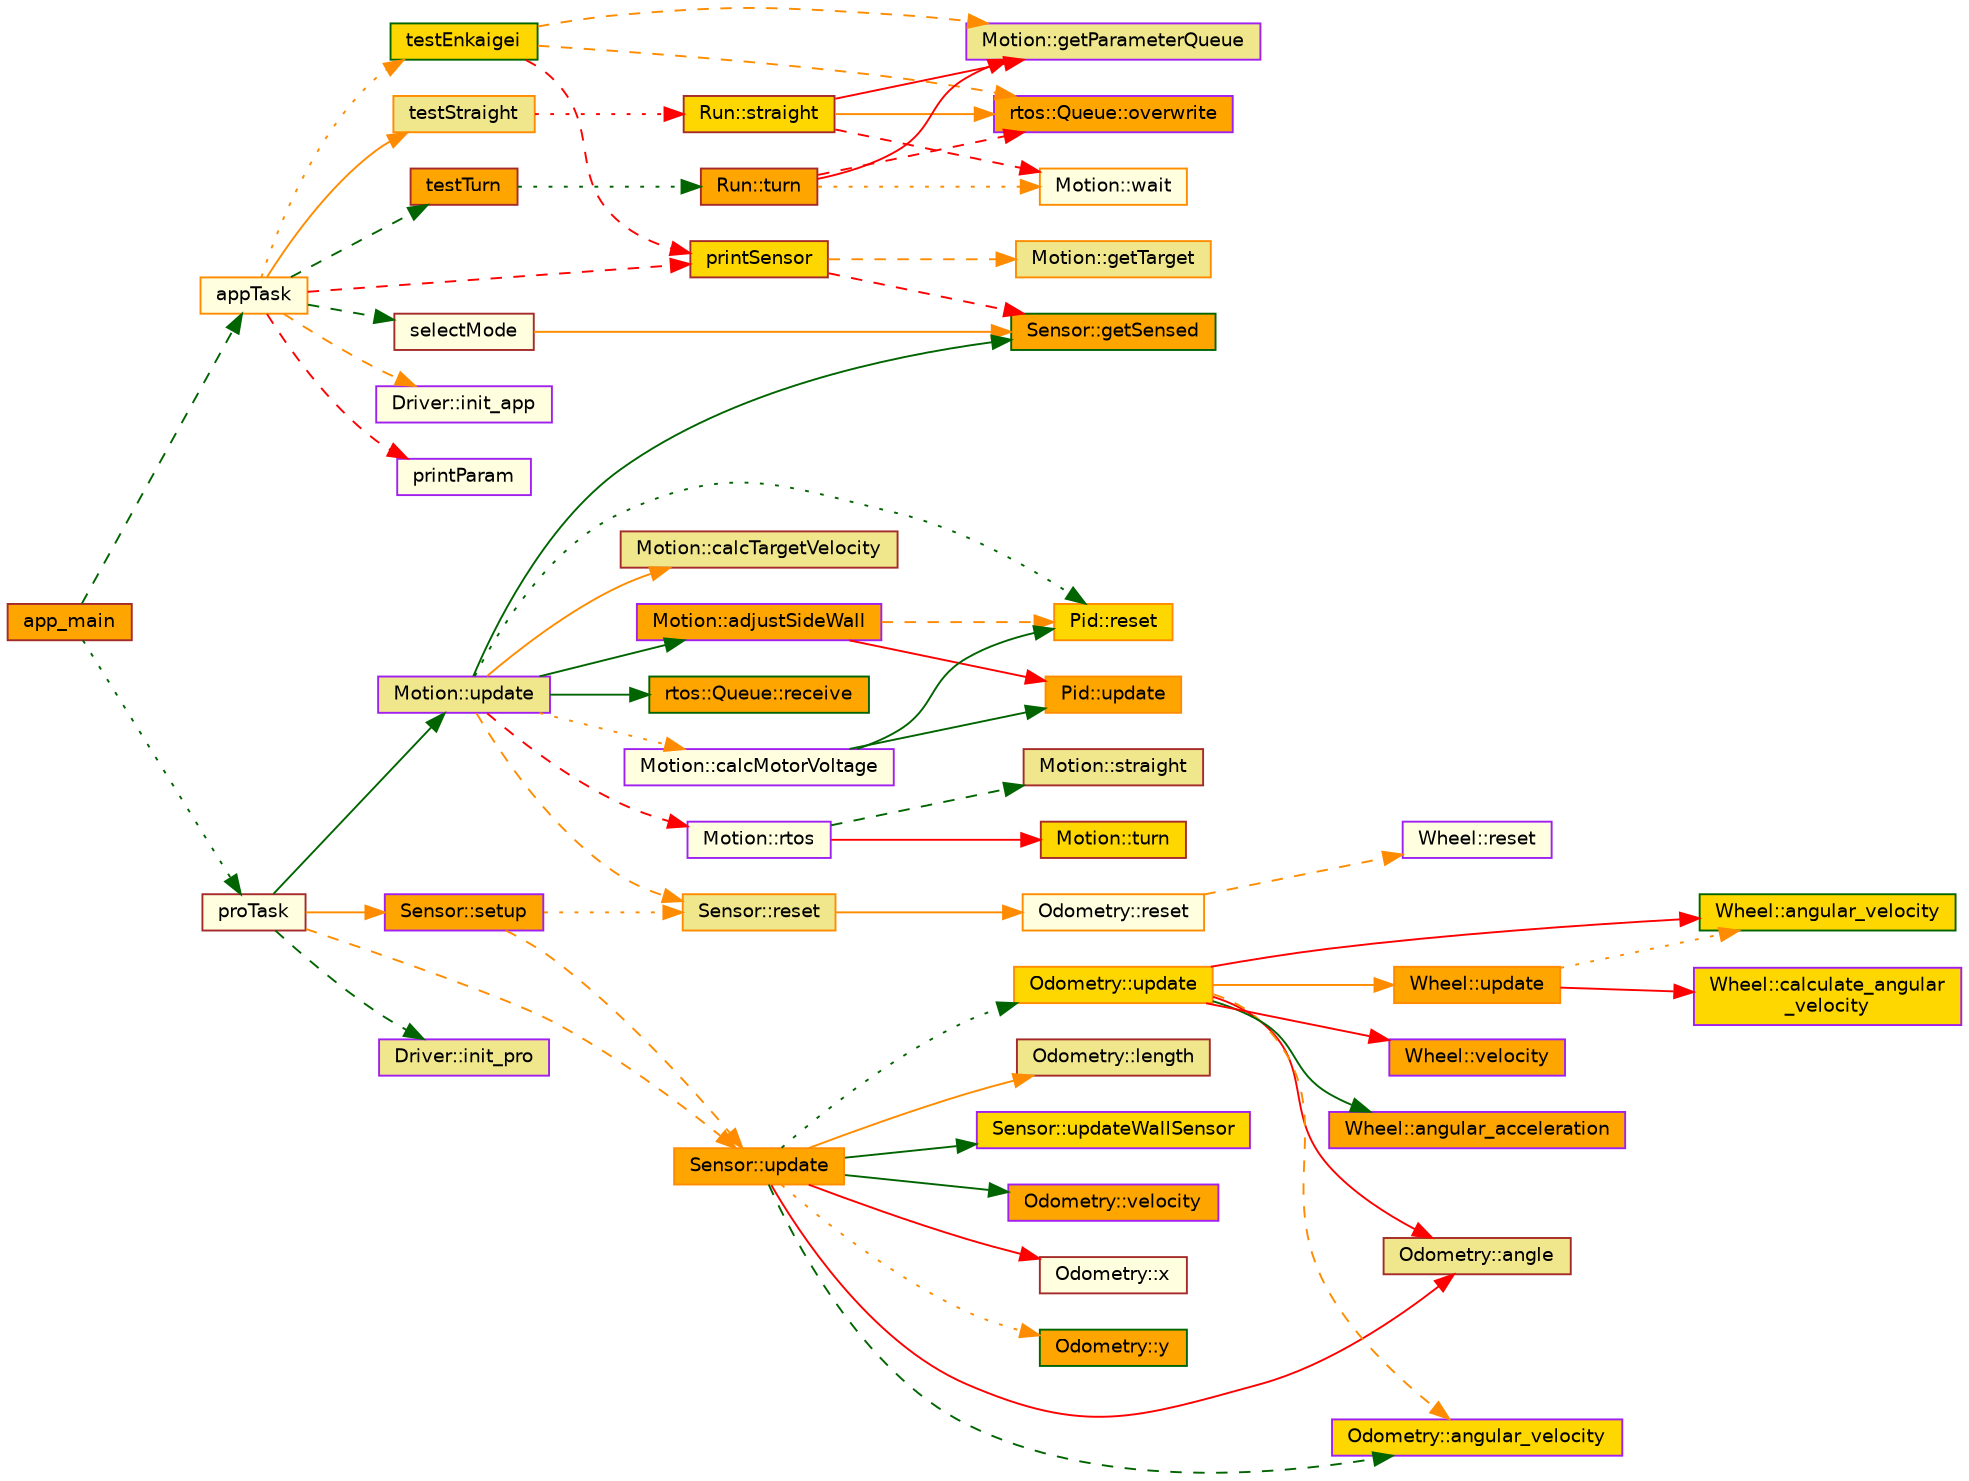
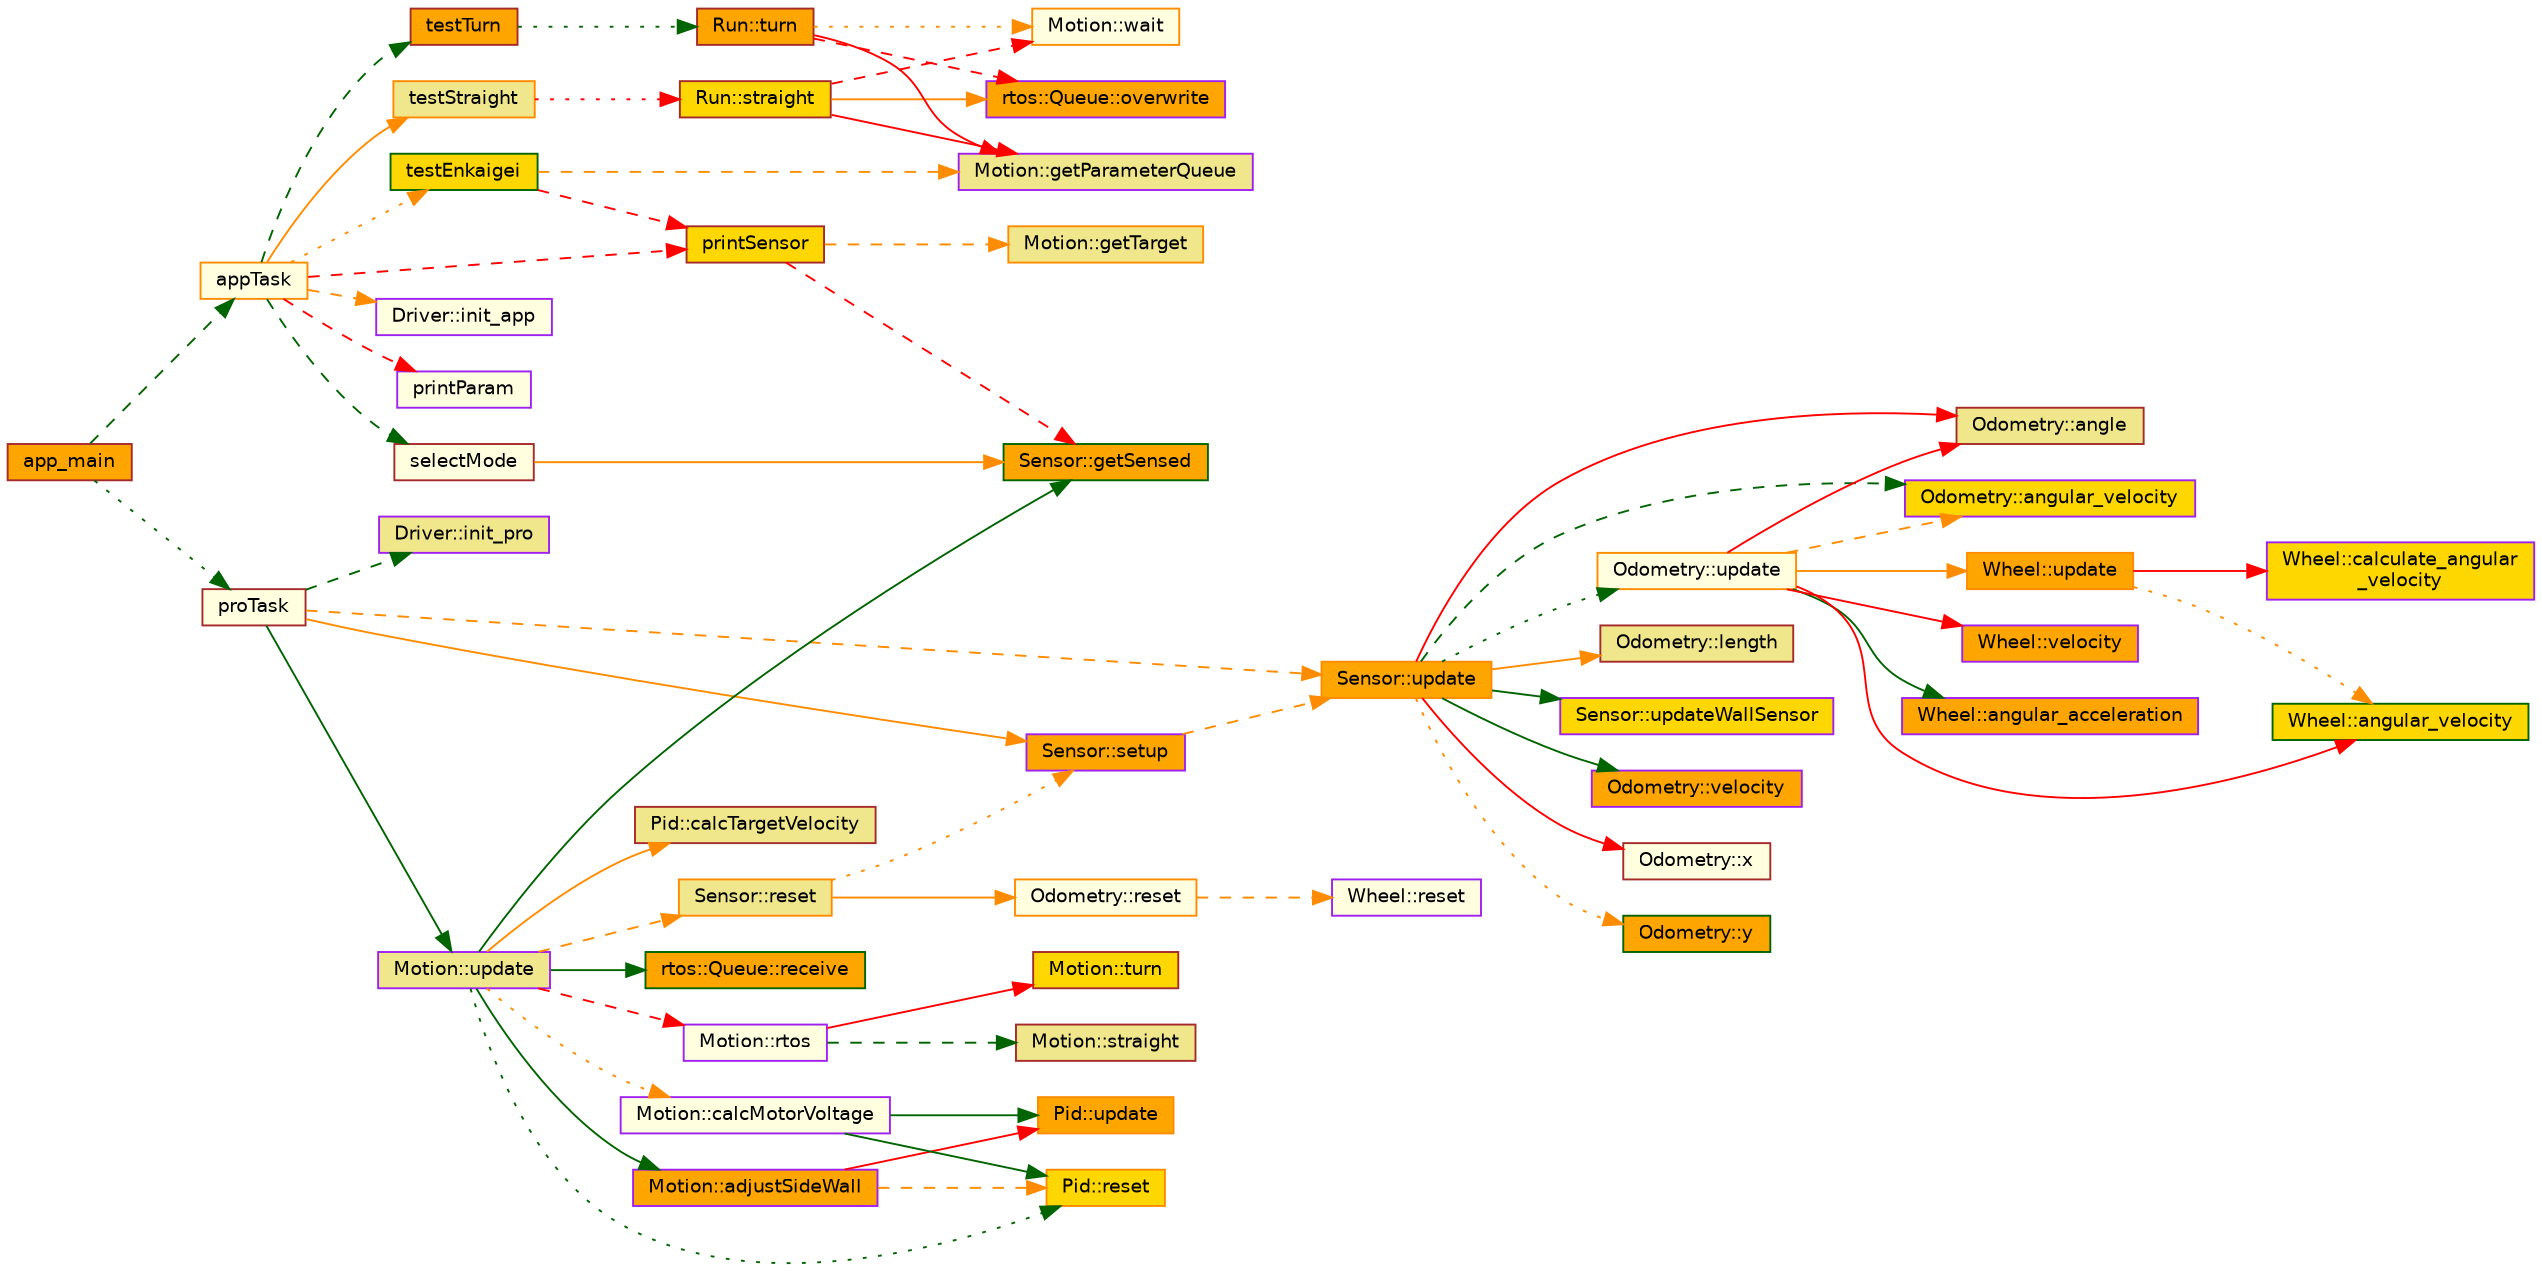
(767, 64) -> none
(759, 550) -> (755, 825)
(603, 912) -> (947, 837)
(1113, 985) -> (1697, 571)
